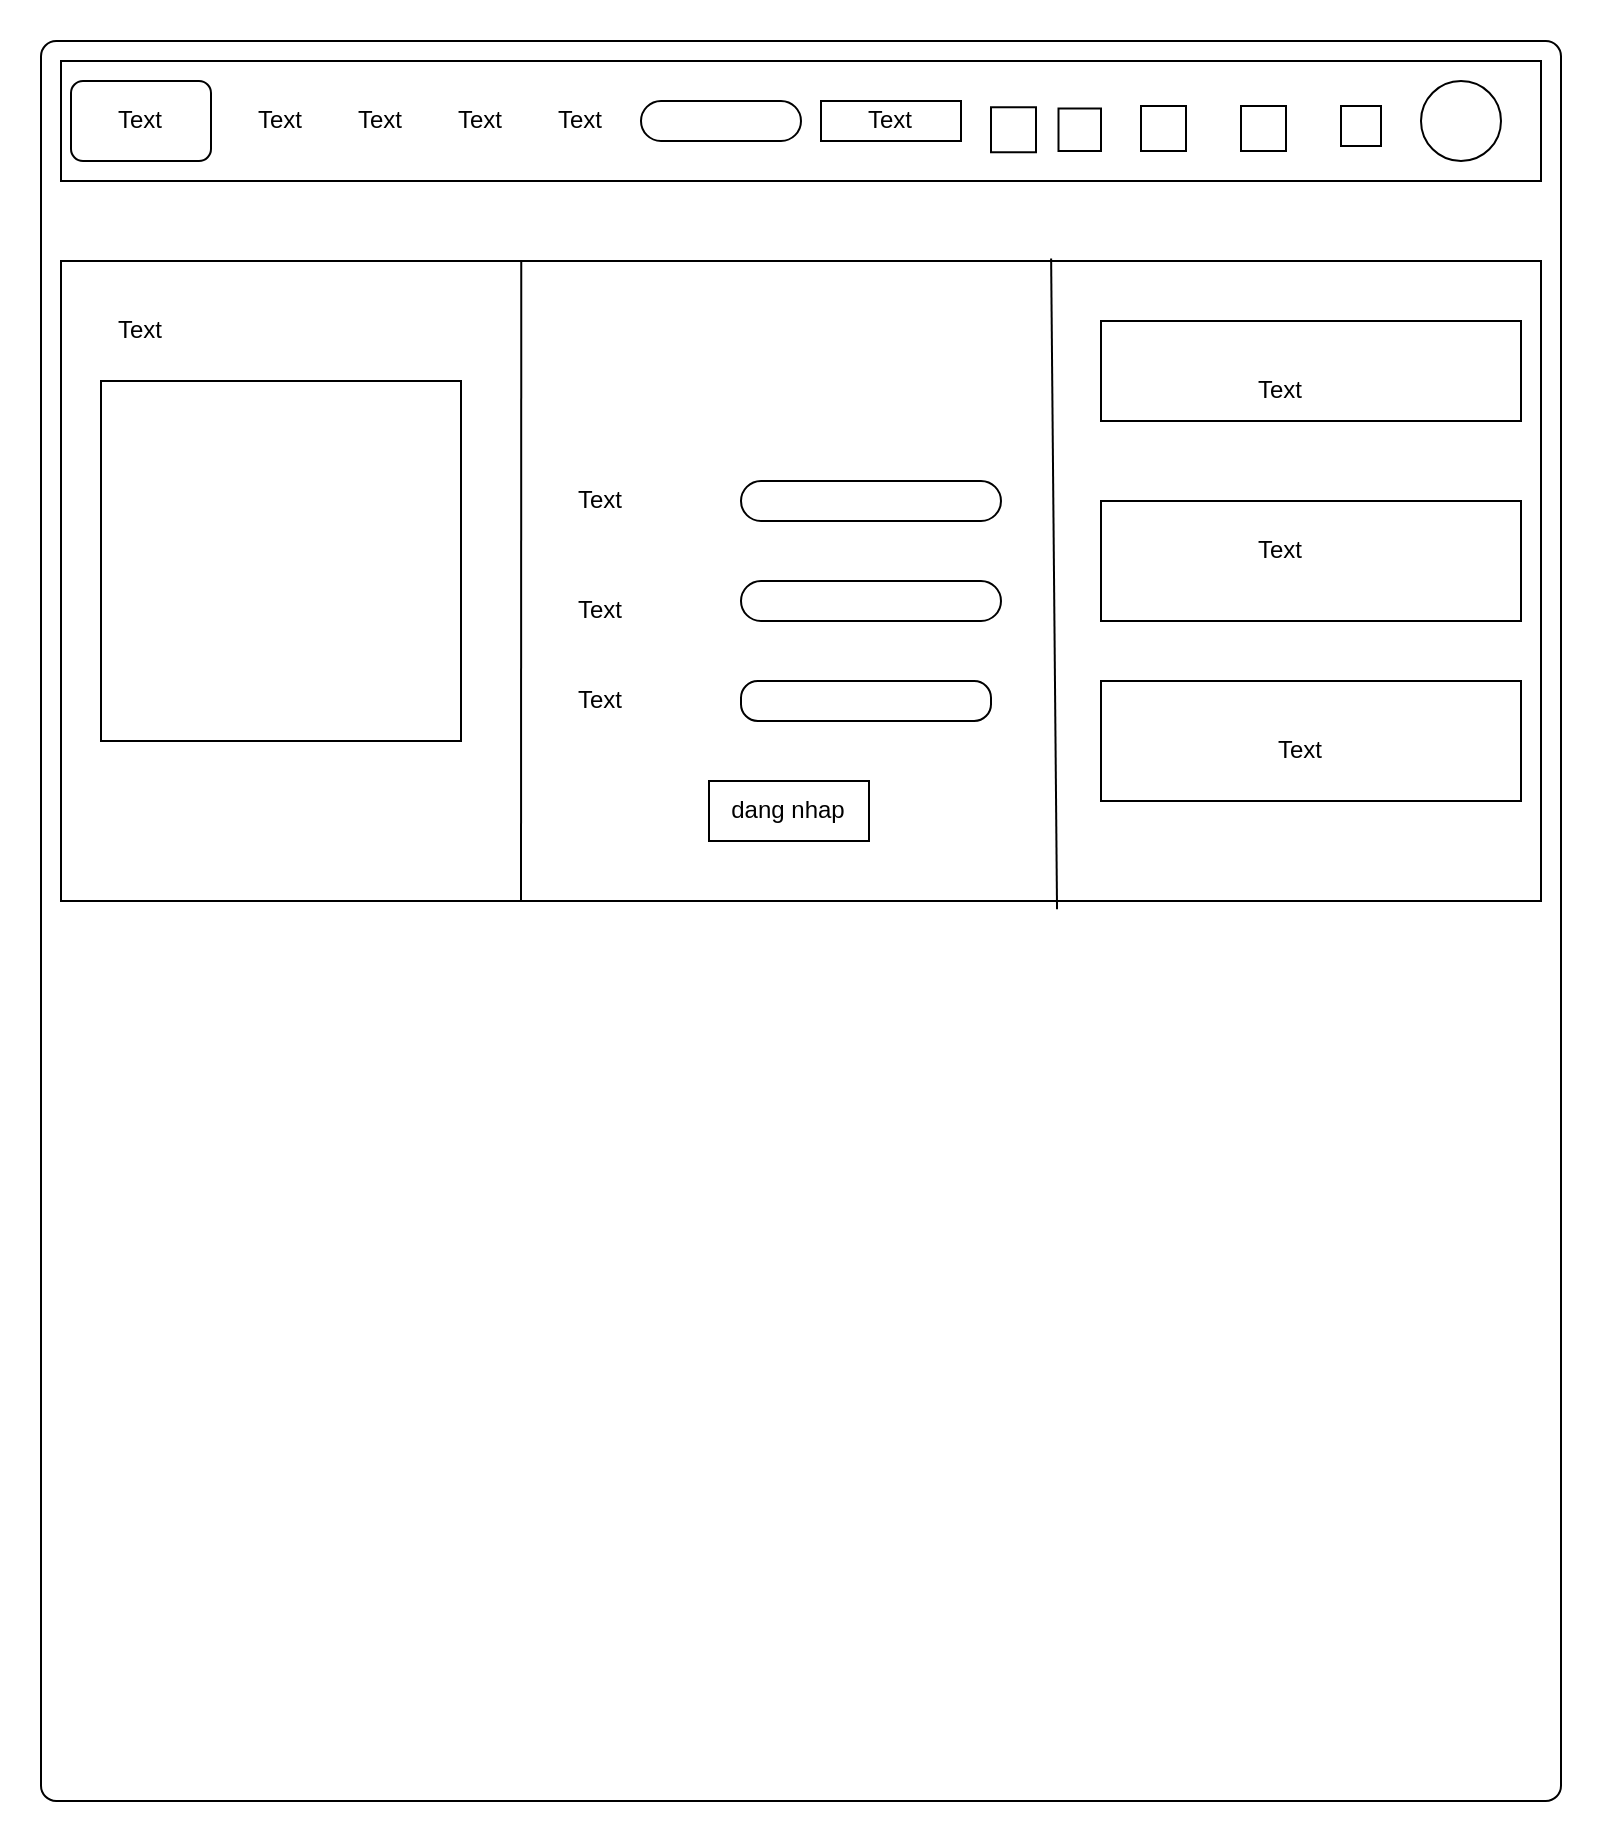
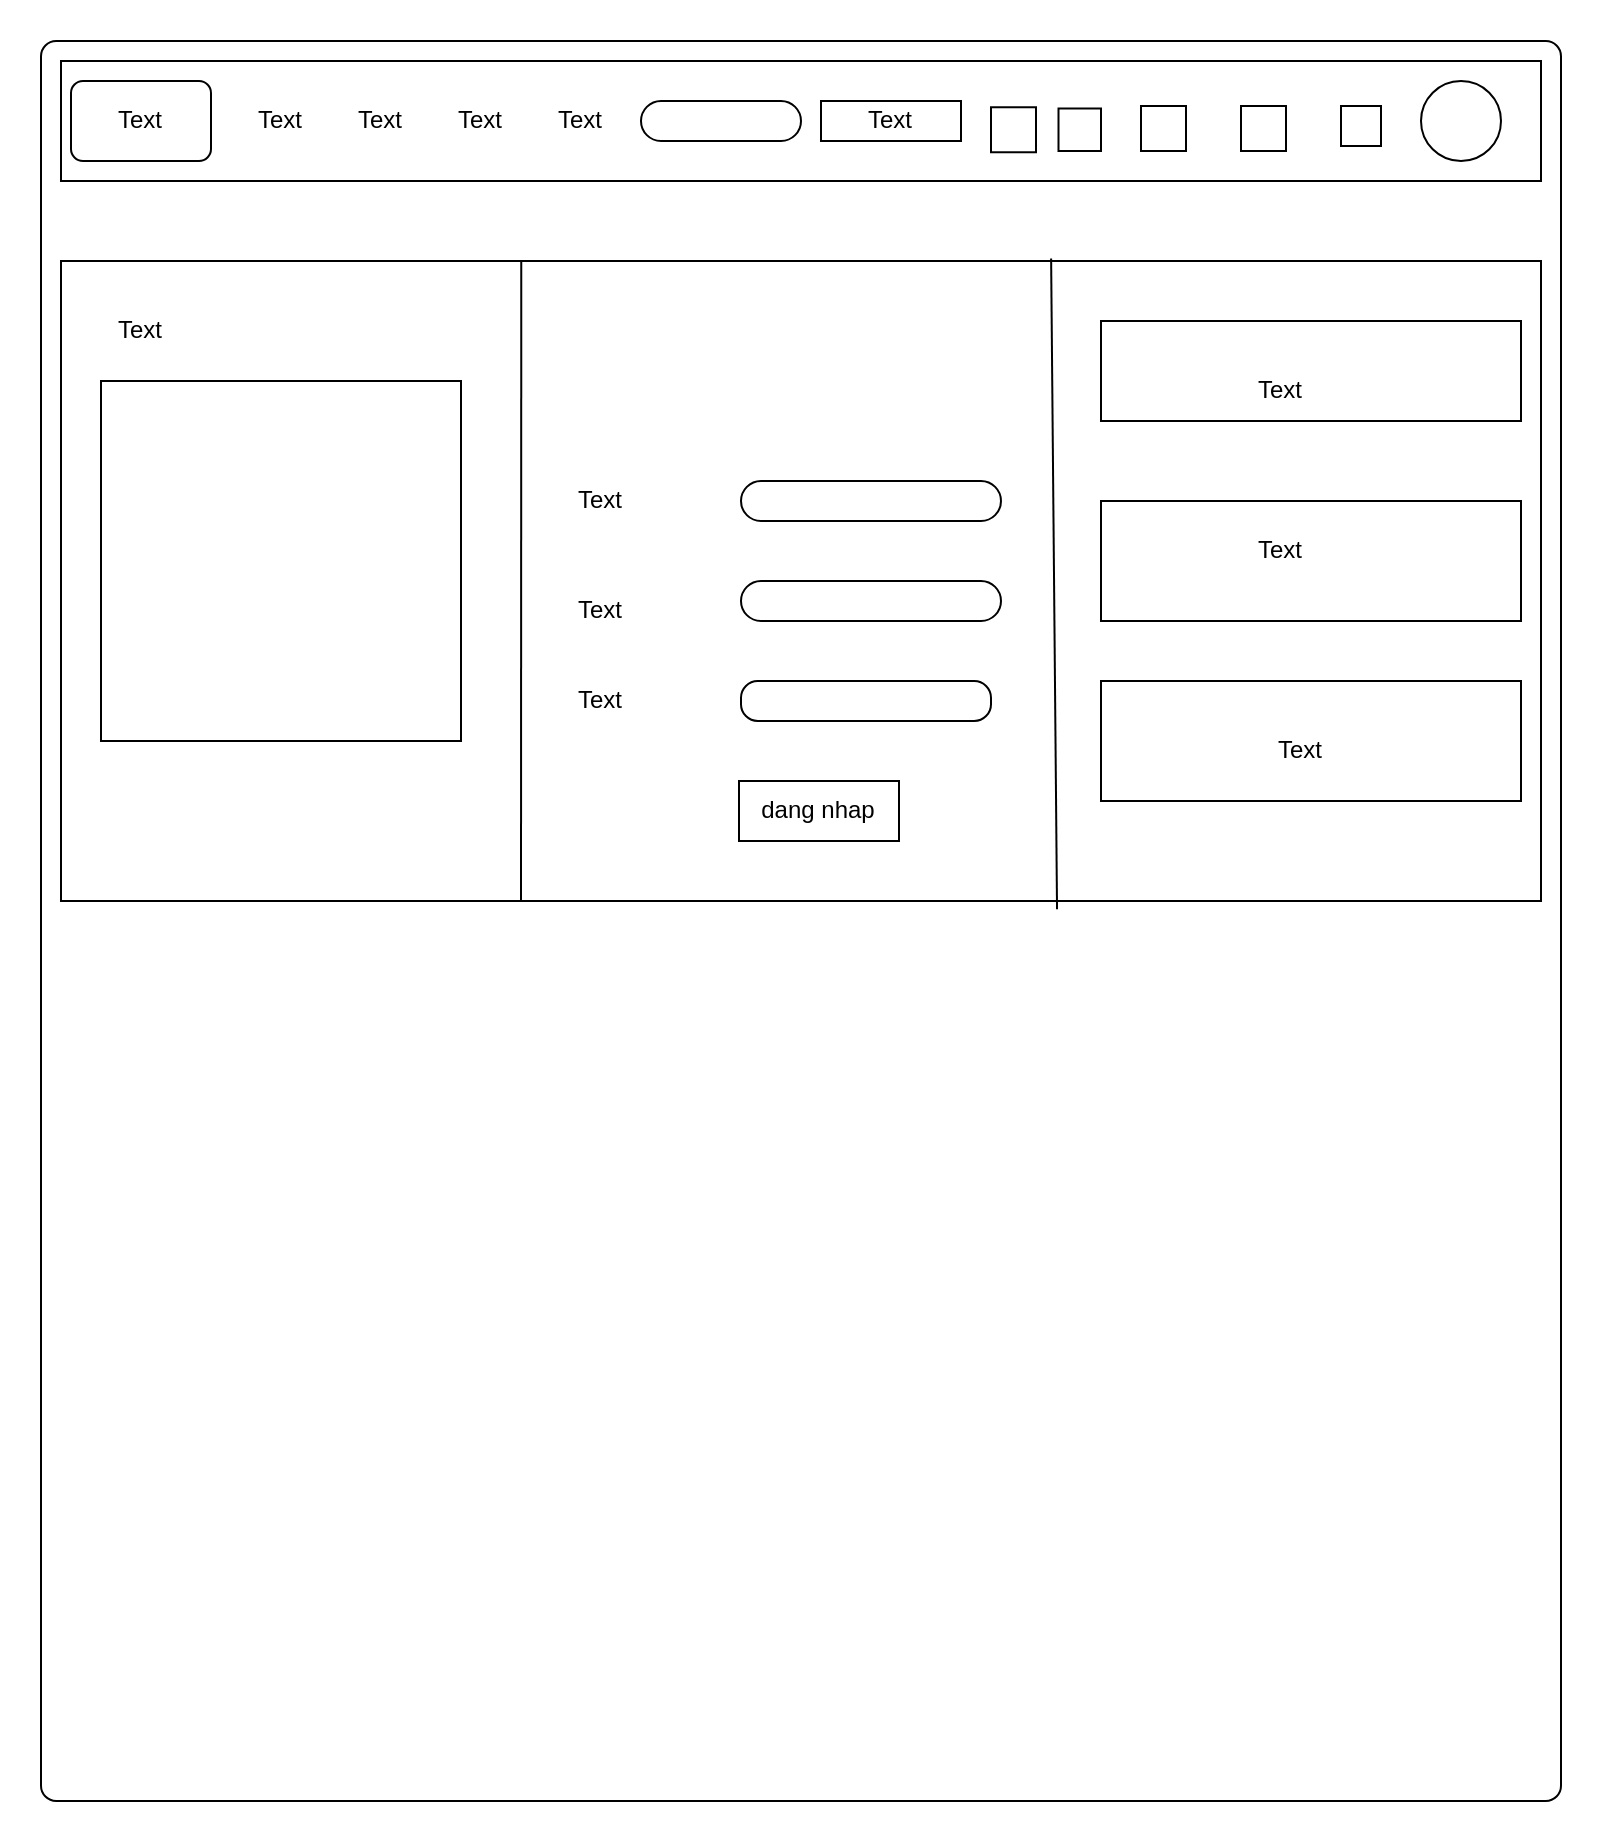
(789, 811) -> (819, 811)
